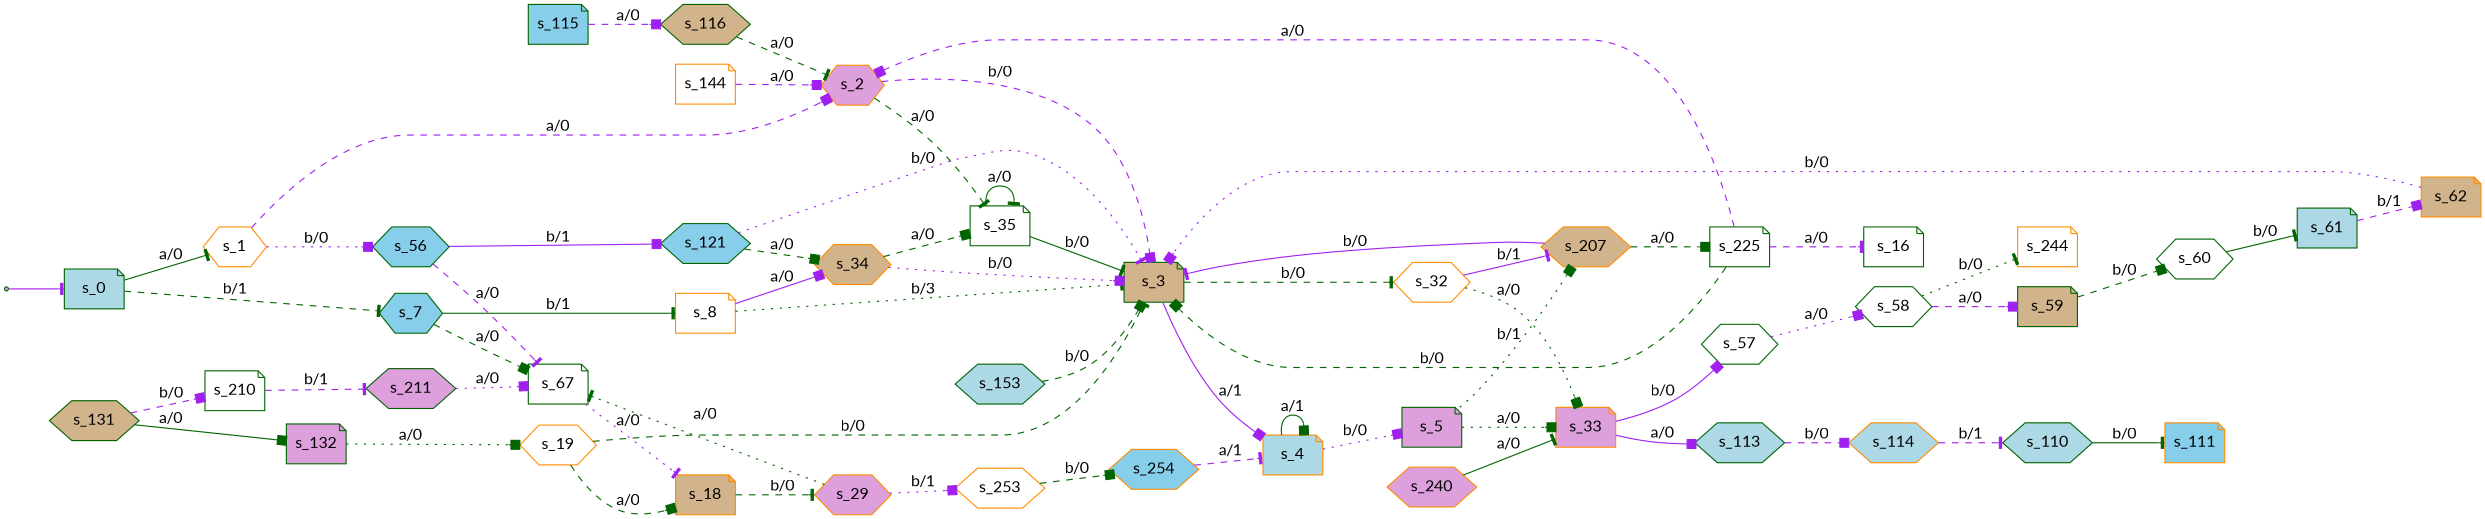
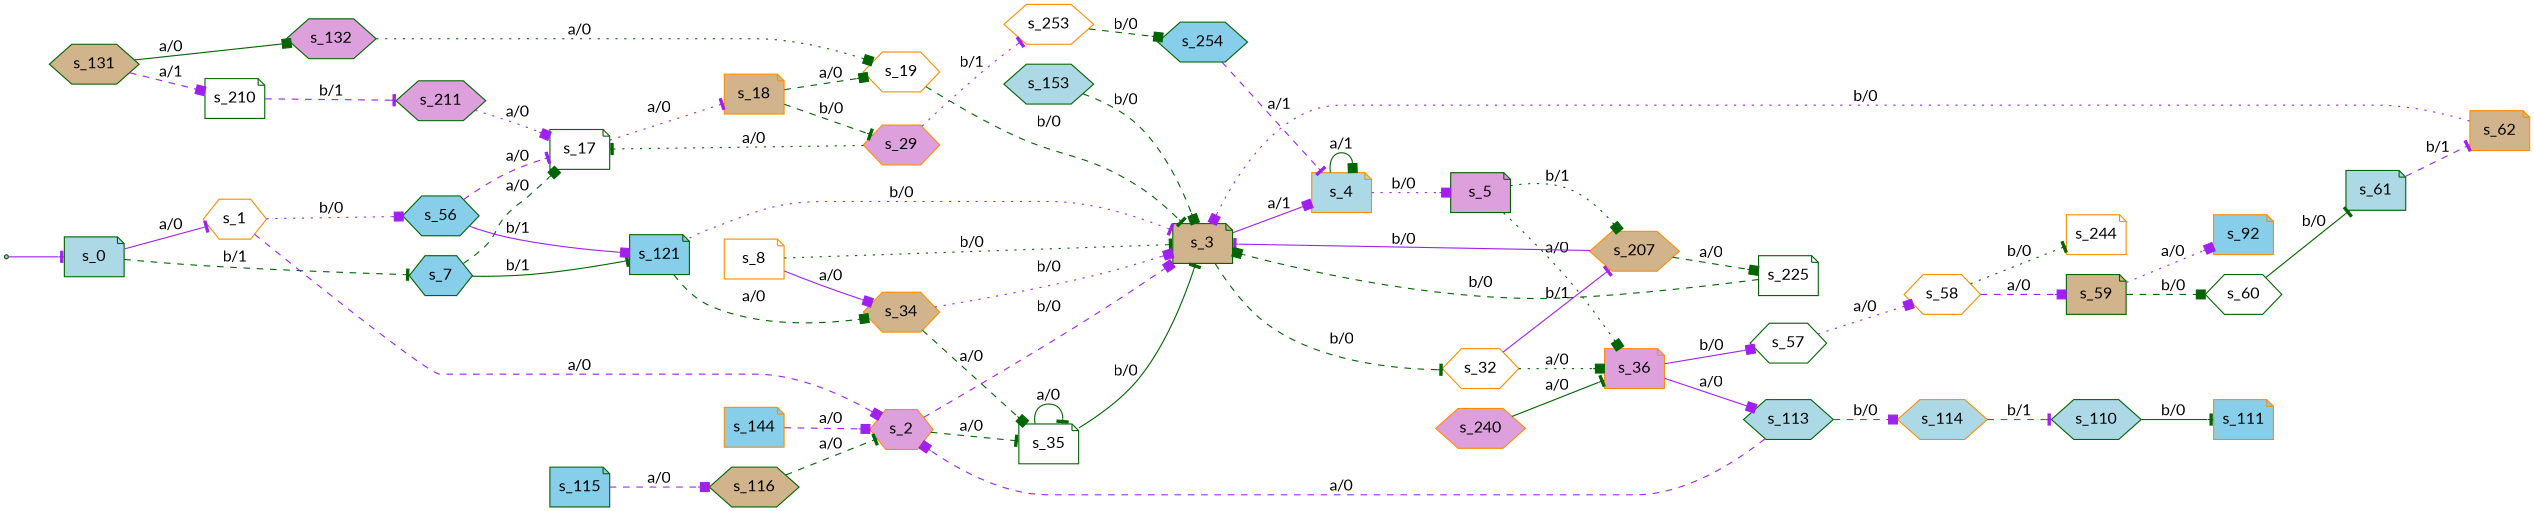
(1361, 40) -> (1350, 495)
(705, 84) -> (754, 427)
(2384, 214) -> (2435, 162)
none -> (2244, 235)
(705, 244) -> (660, 255)
(1894, 247) -> none
(164, 268) -> (164, 238)
(923, 289) -> (972, 243)
(1894, 307) -> (1942, 294)
(556, 313) -> (548, 273)
(558, 384) -> (580, 149)
(171, 394) -> (171, 73)
(1586, 427) -> (1635, 369)
(316, 444) -> (331, 39)
(1154, 469) -> (1203, 42)
(918, 492) -> (969, 84)
(610, 506) -> (821, 84)
